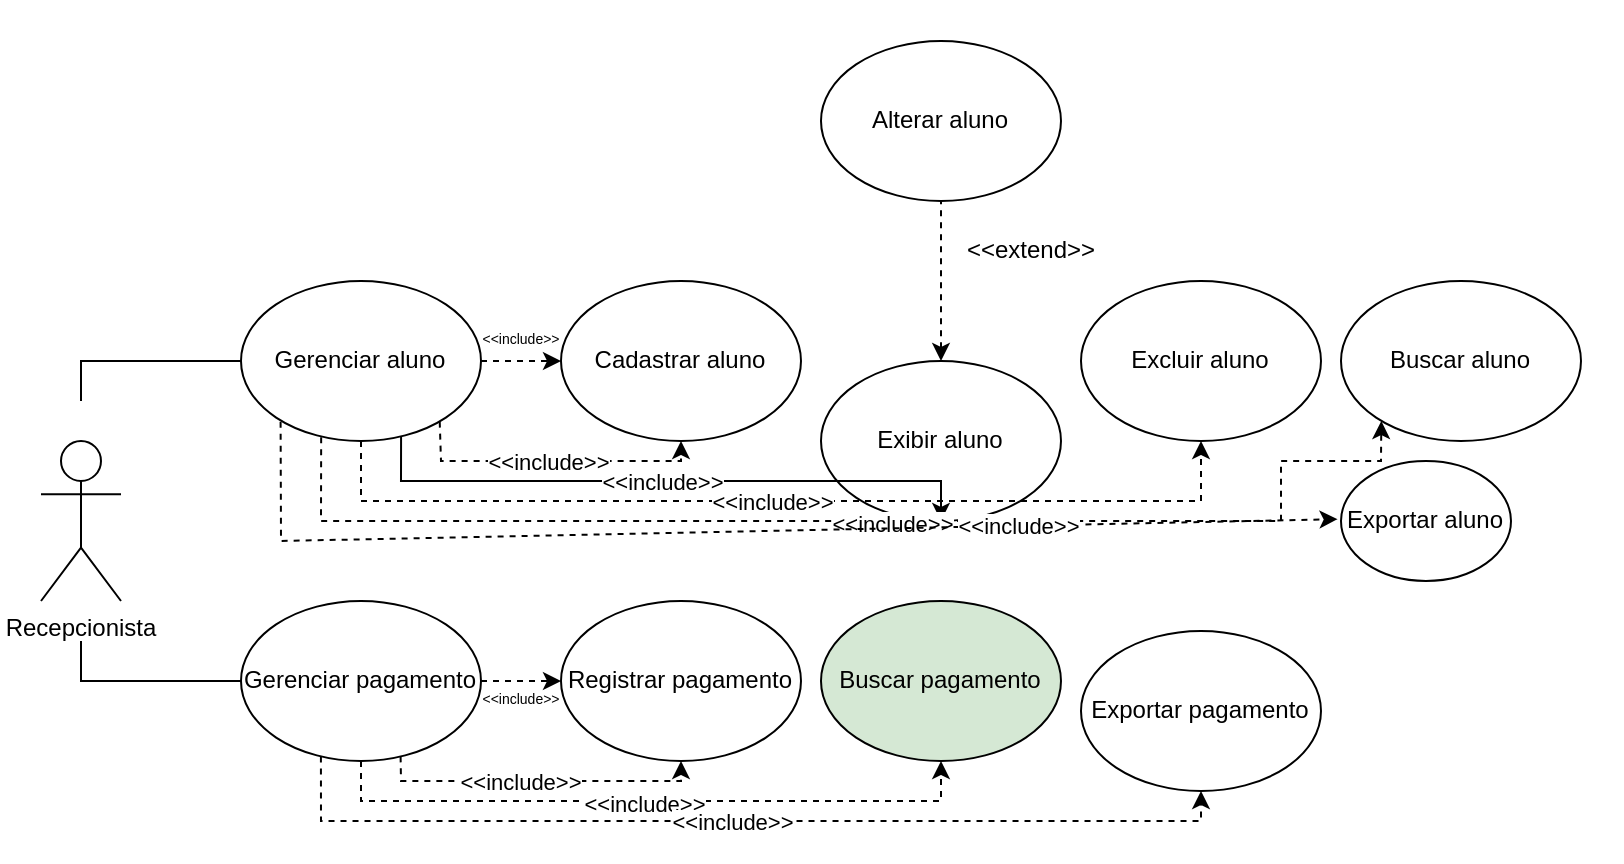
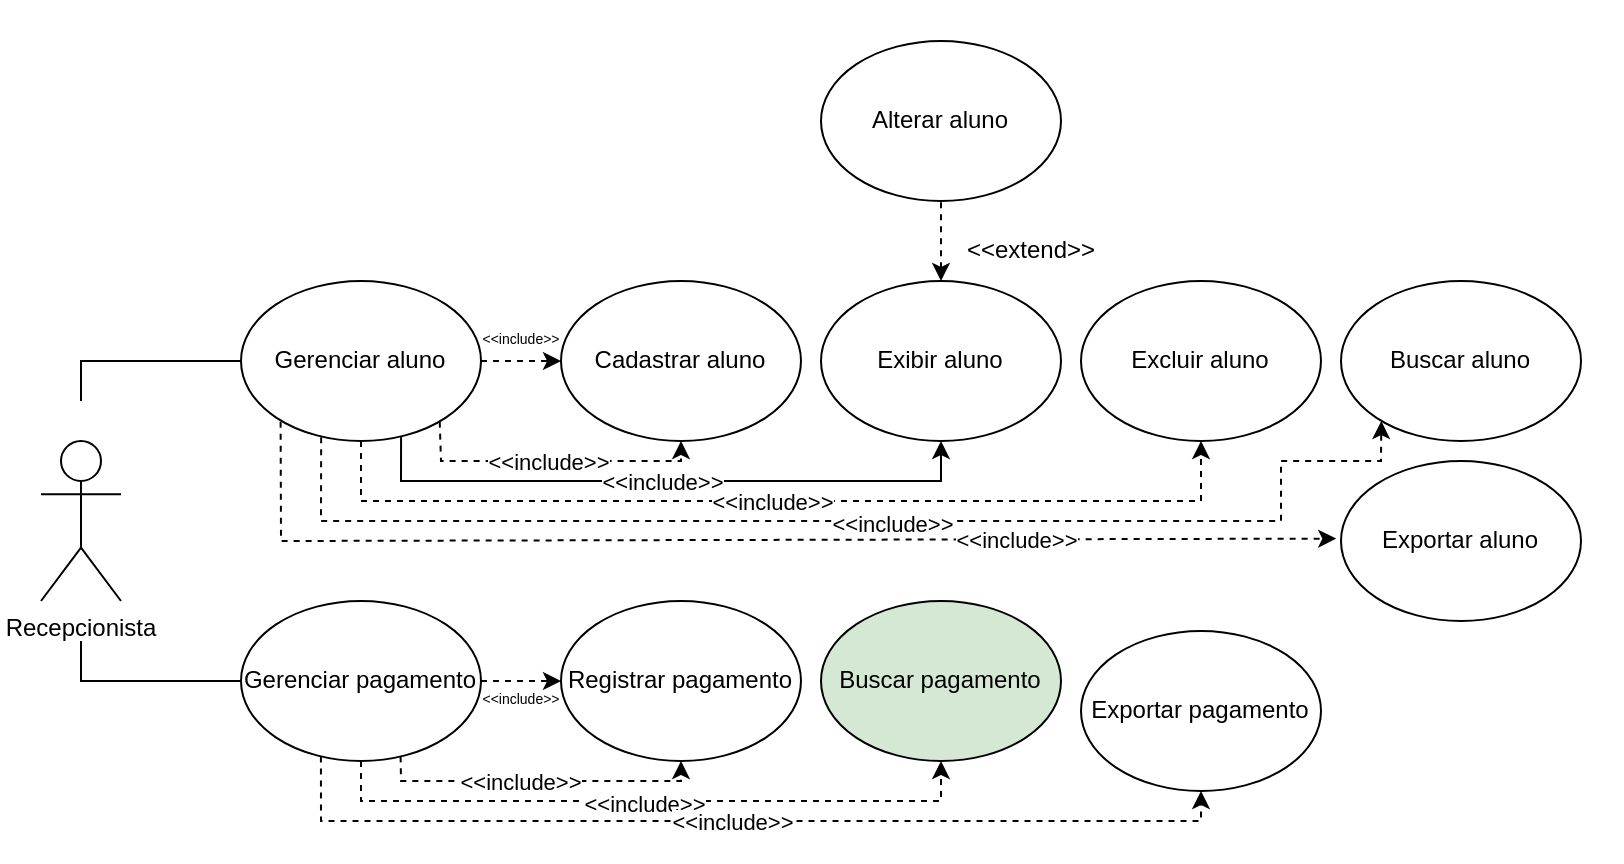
(941, 441) -> (941, 361)
(1426, 521) -> (1461, 541)
